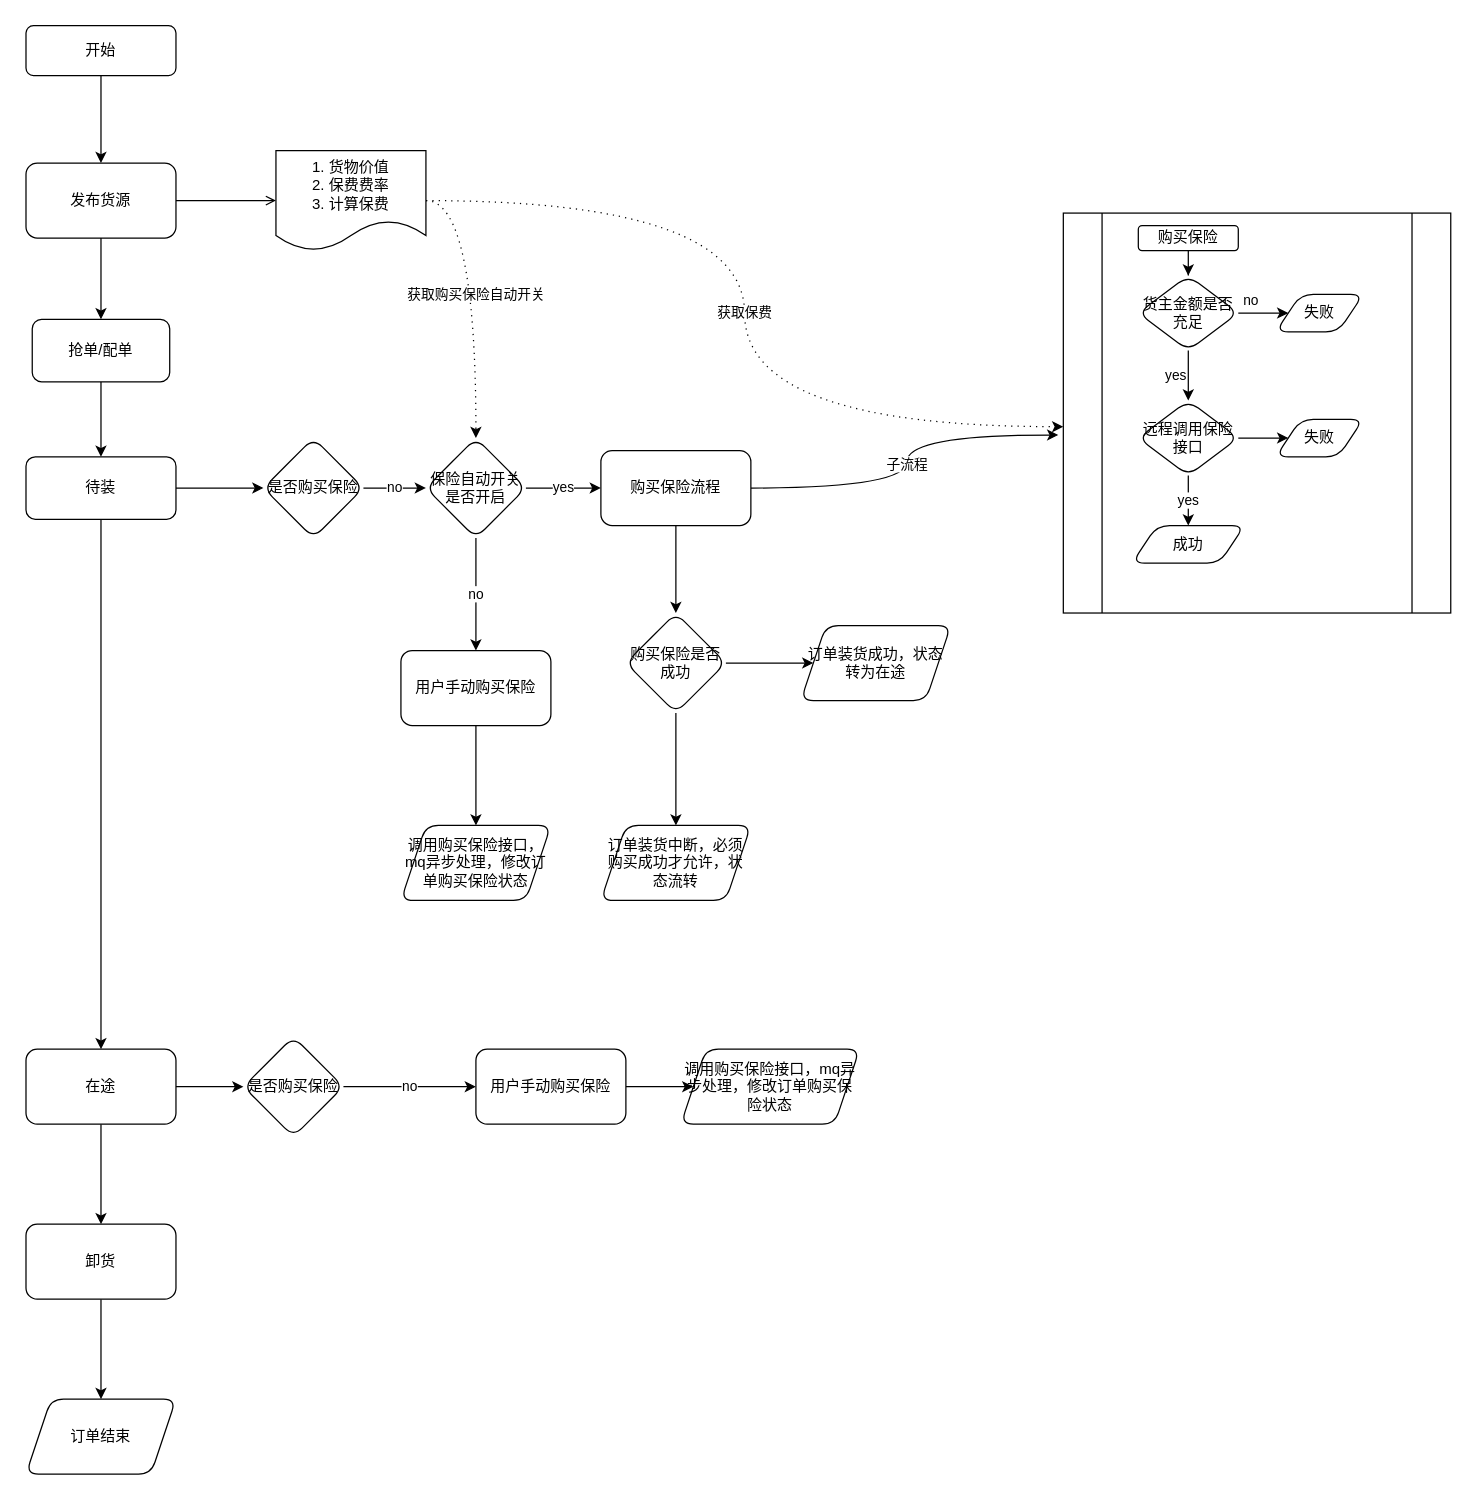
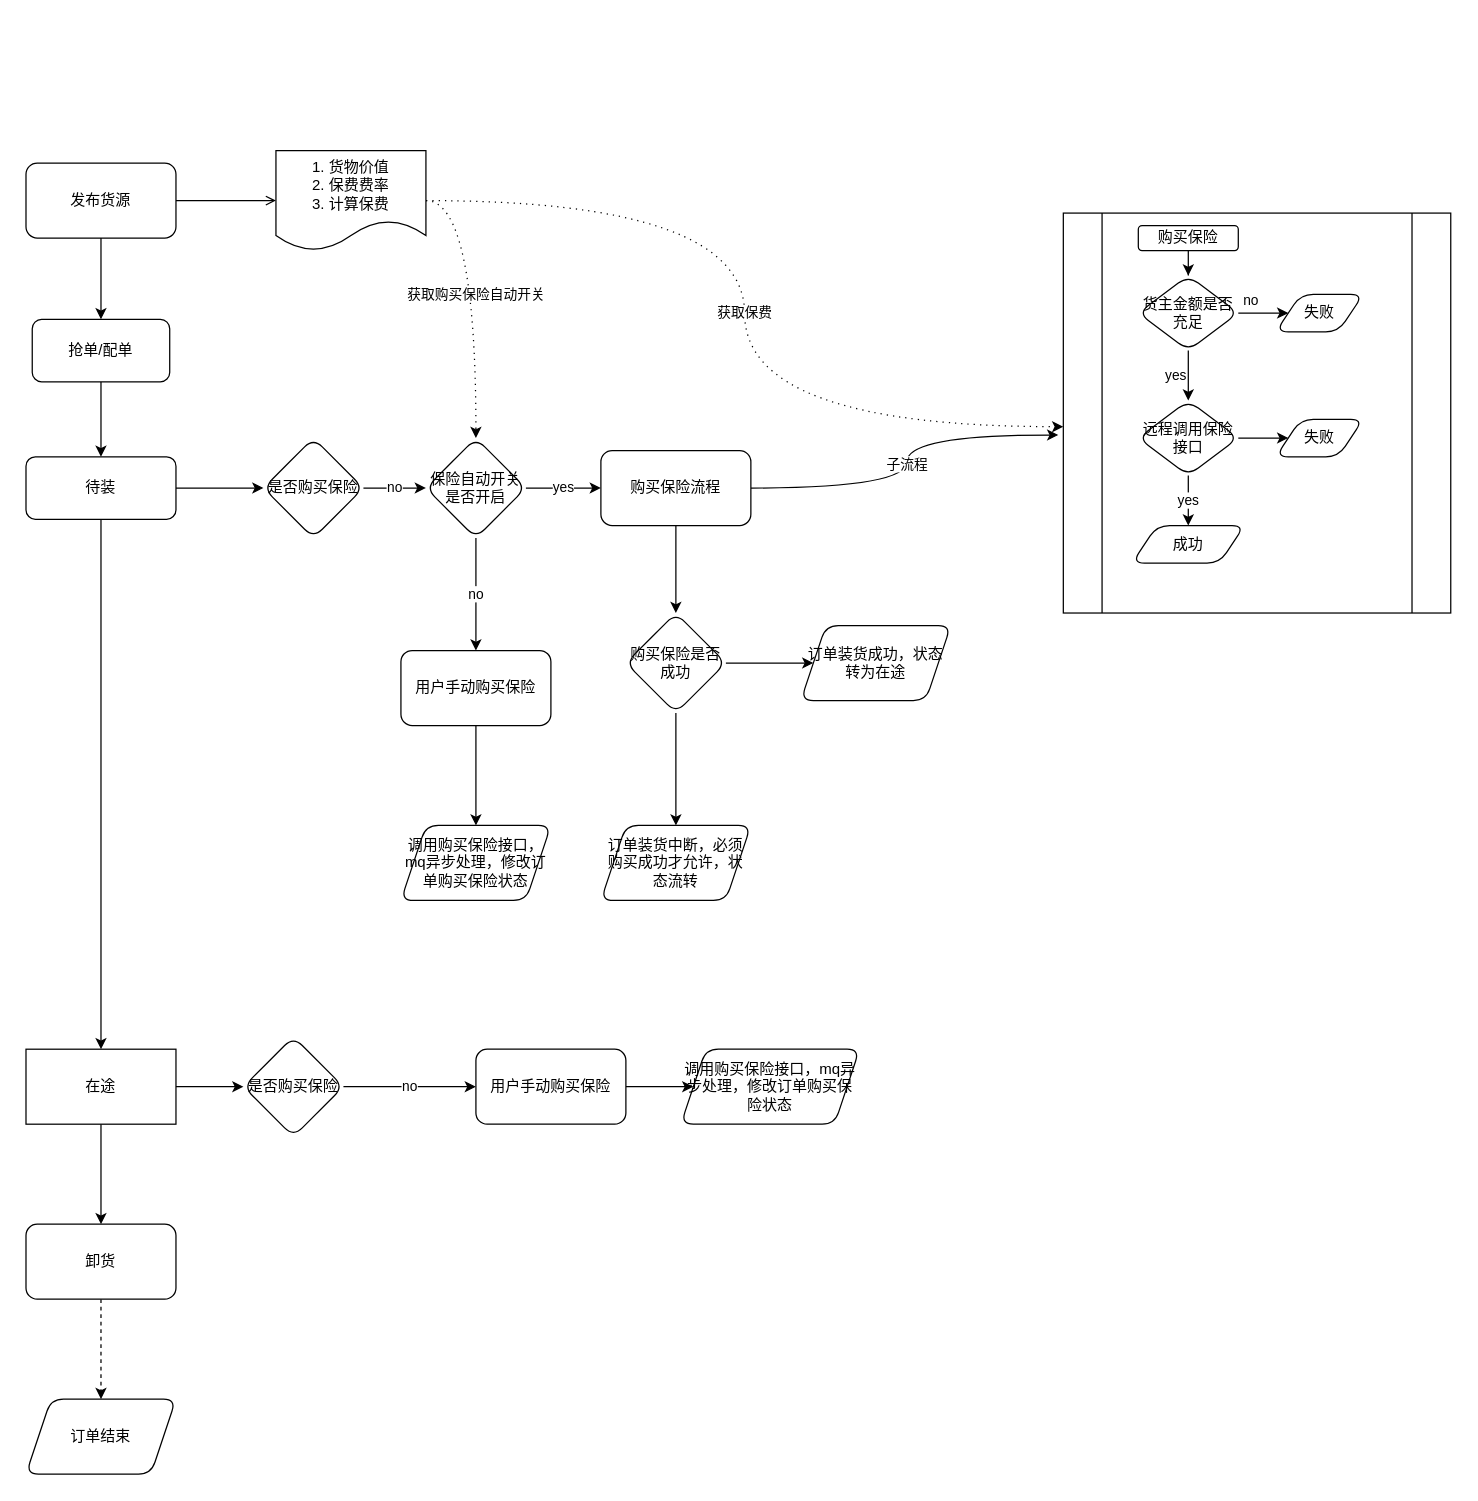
(101, 51) -> none
(101, 115) -> none
(101, 1087) -> (101, 1087)
(101, 1345) -> (101, 1345)
